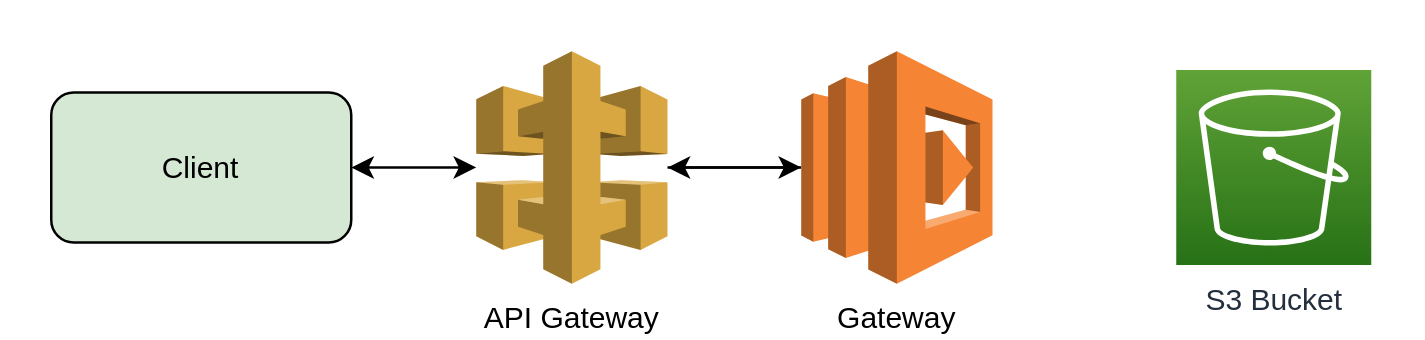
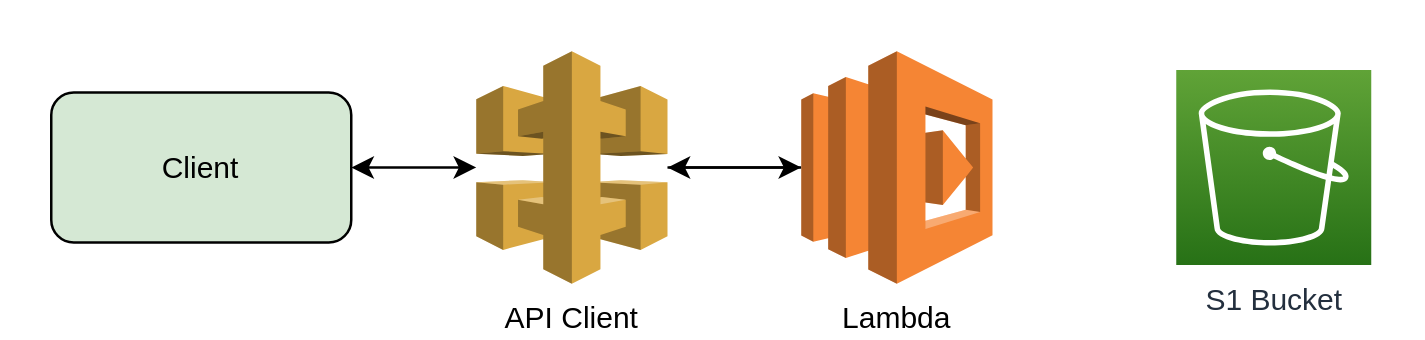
(1275, 302) -> (1275, 302)
(573, 319) -> (573, 319)
(898, 319) -> (898, 319)
